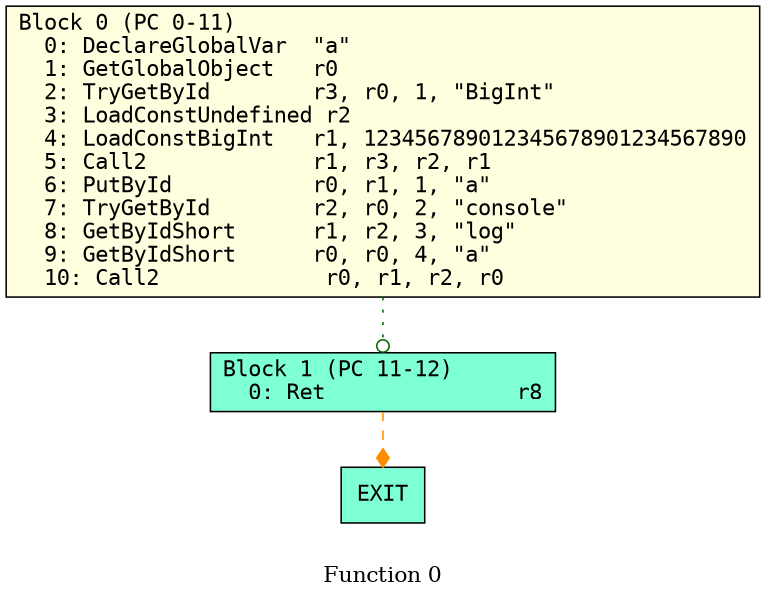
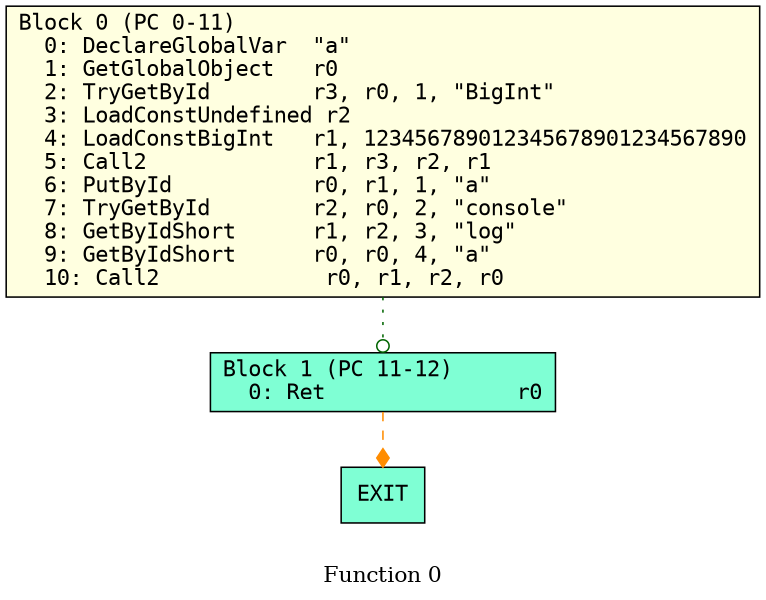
(383, 382) -> (383, 382)
